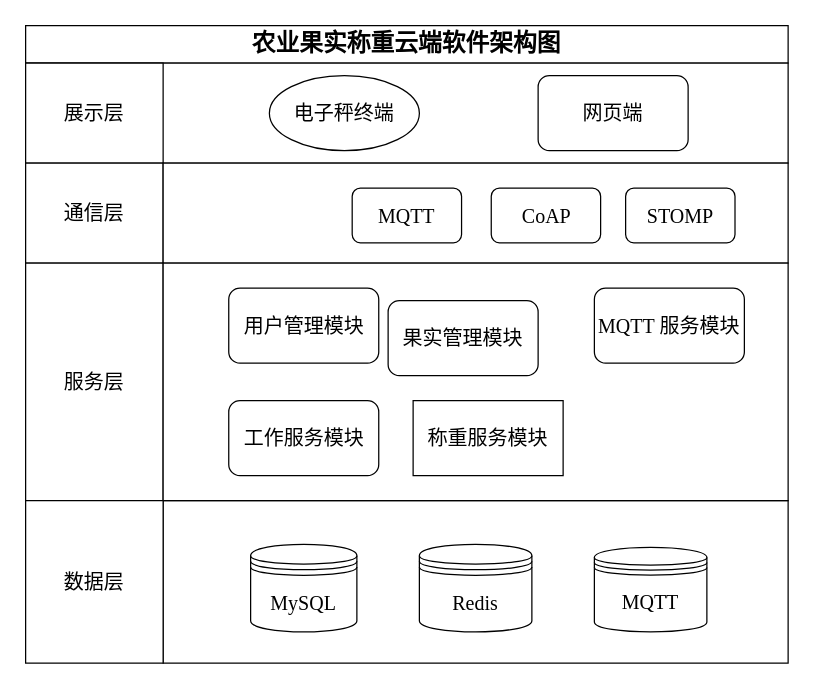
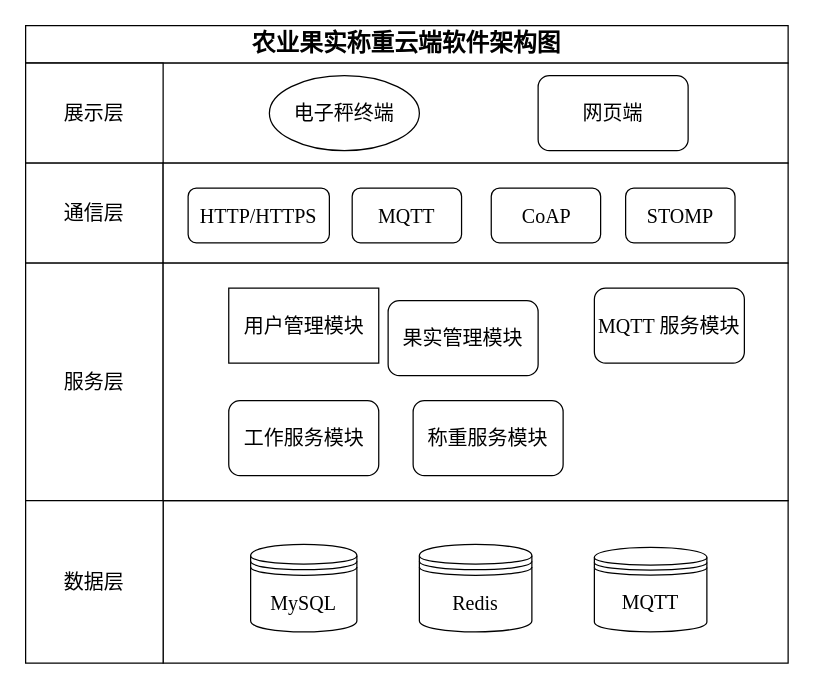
none -> (259, 215)
(304, 326) -> (304, 326)
(488, 438) -> (488, 438)
